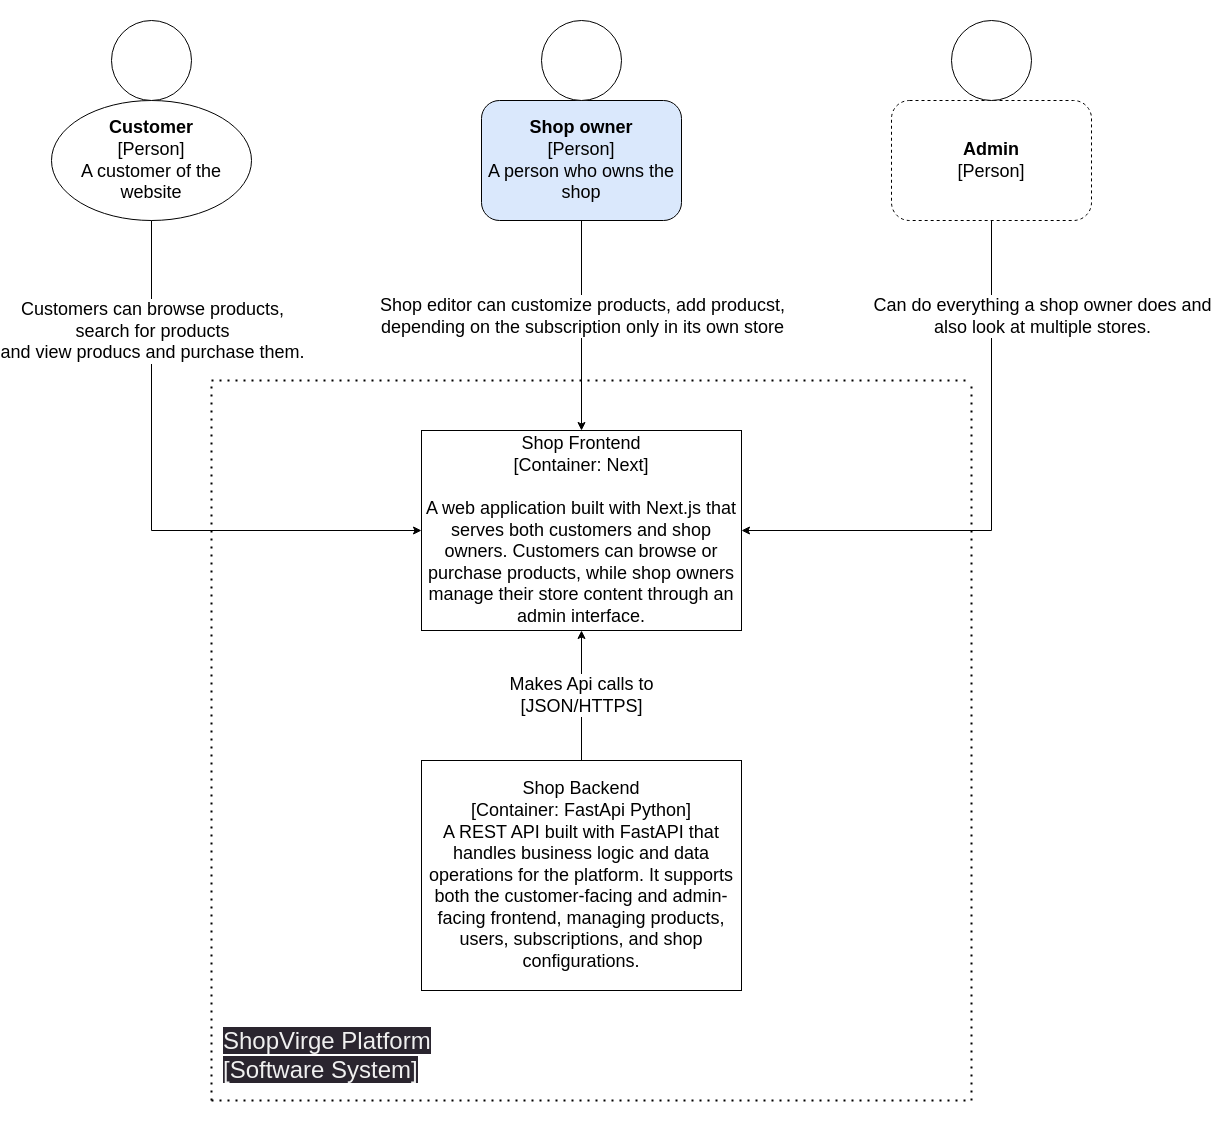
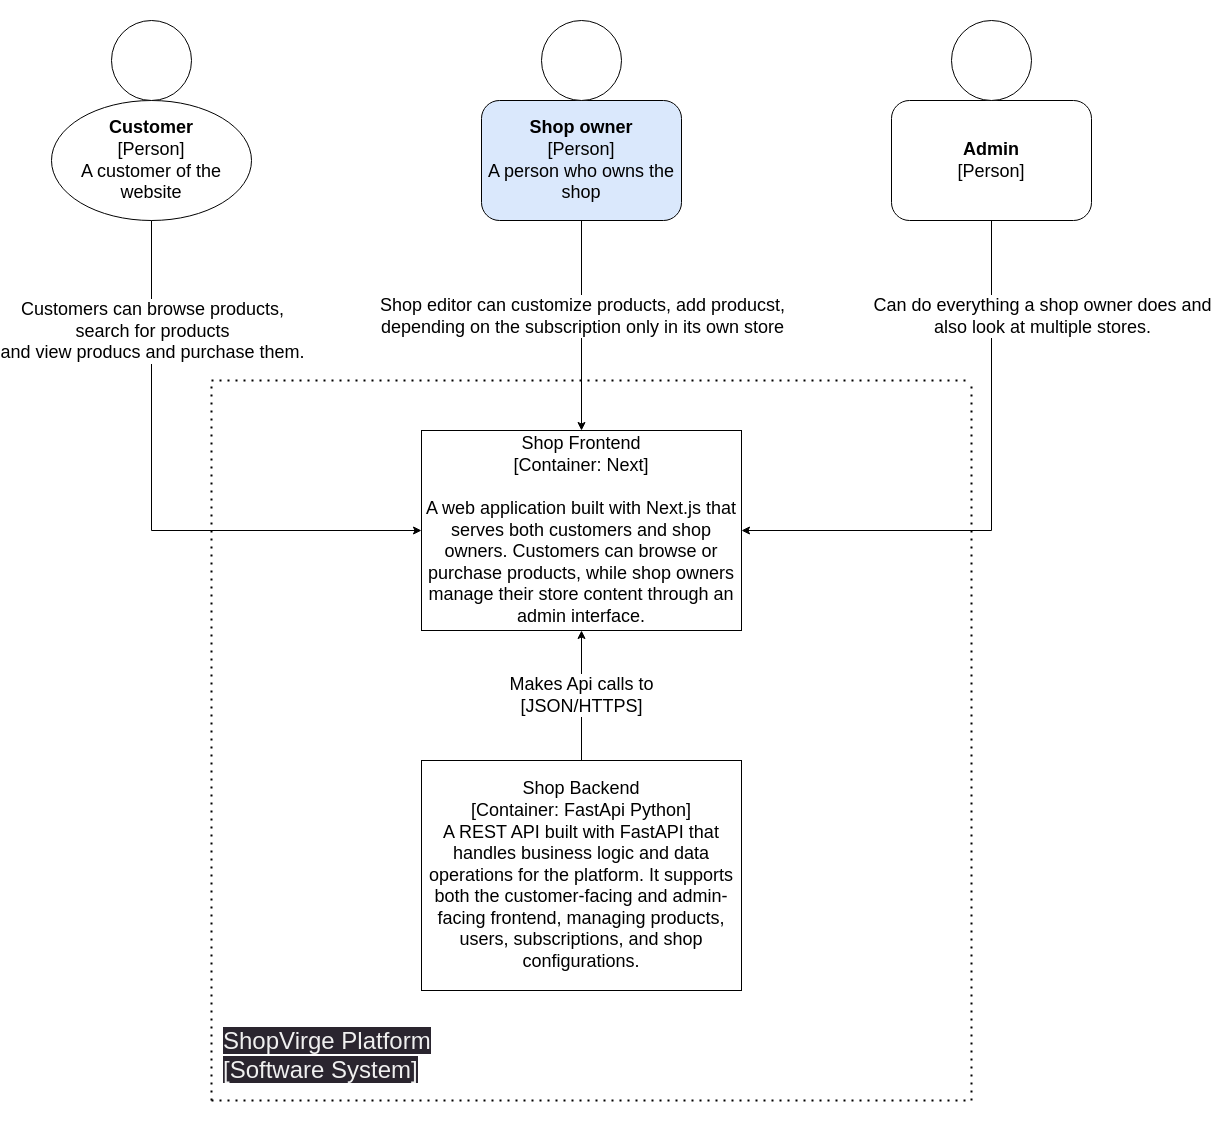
(992, 161) -> (992, 161)
